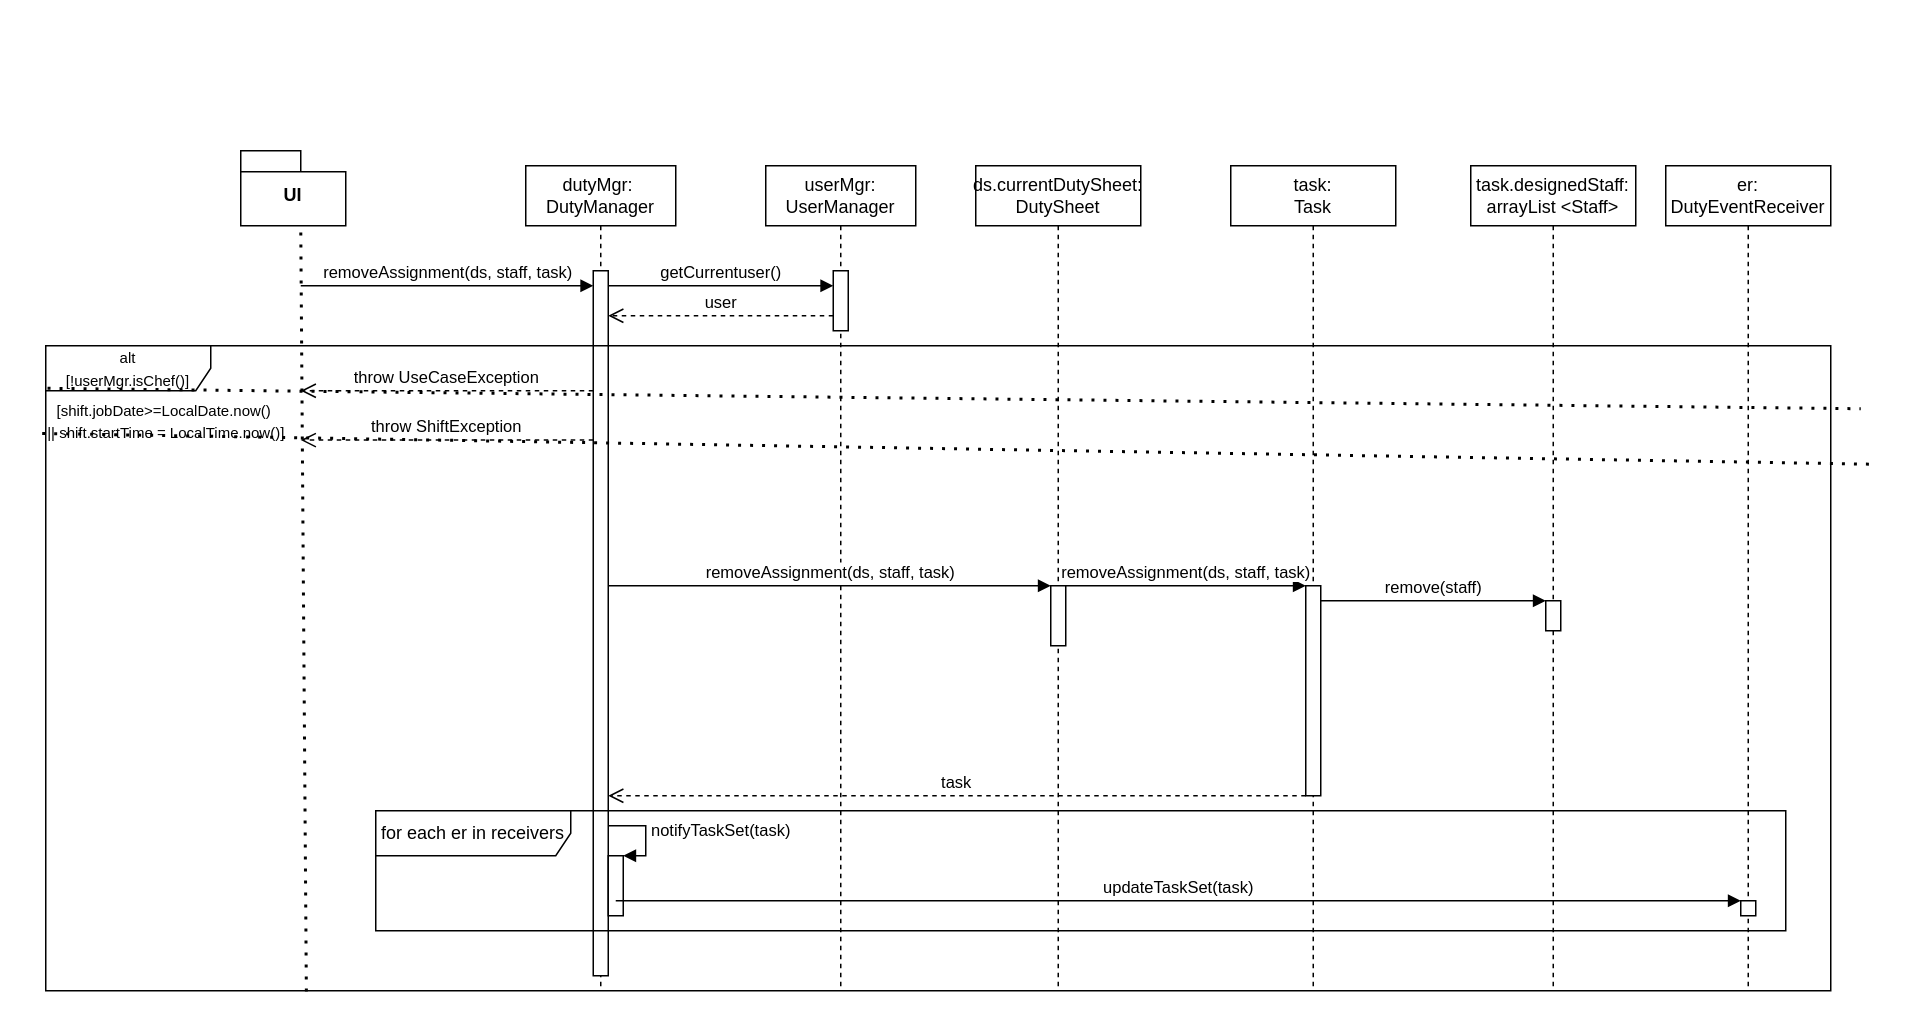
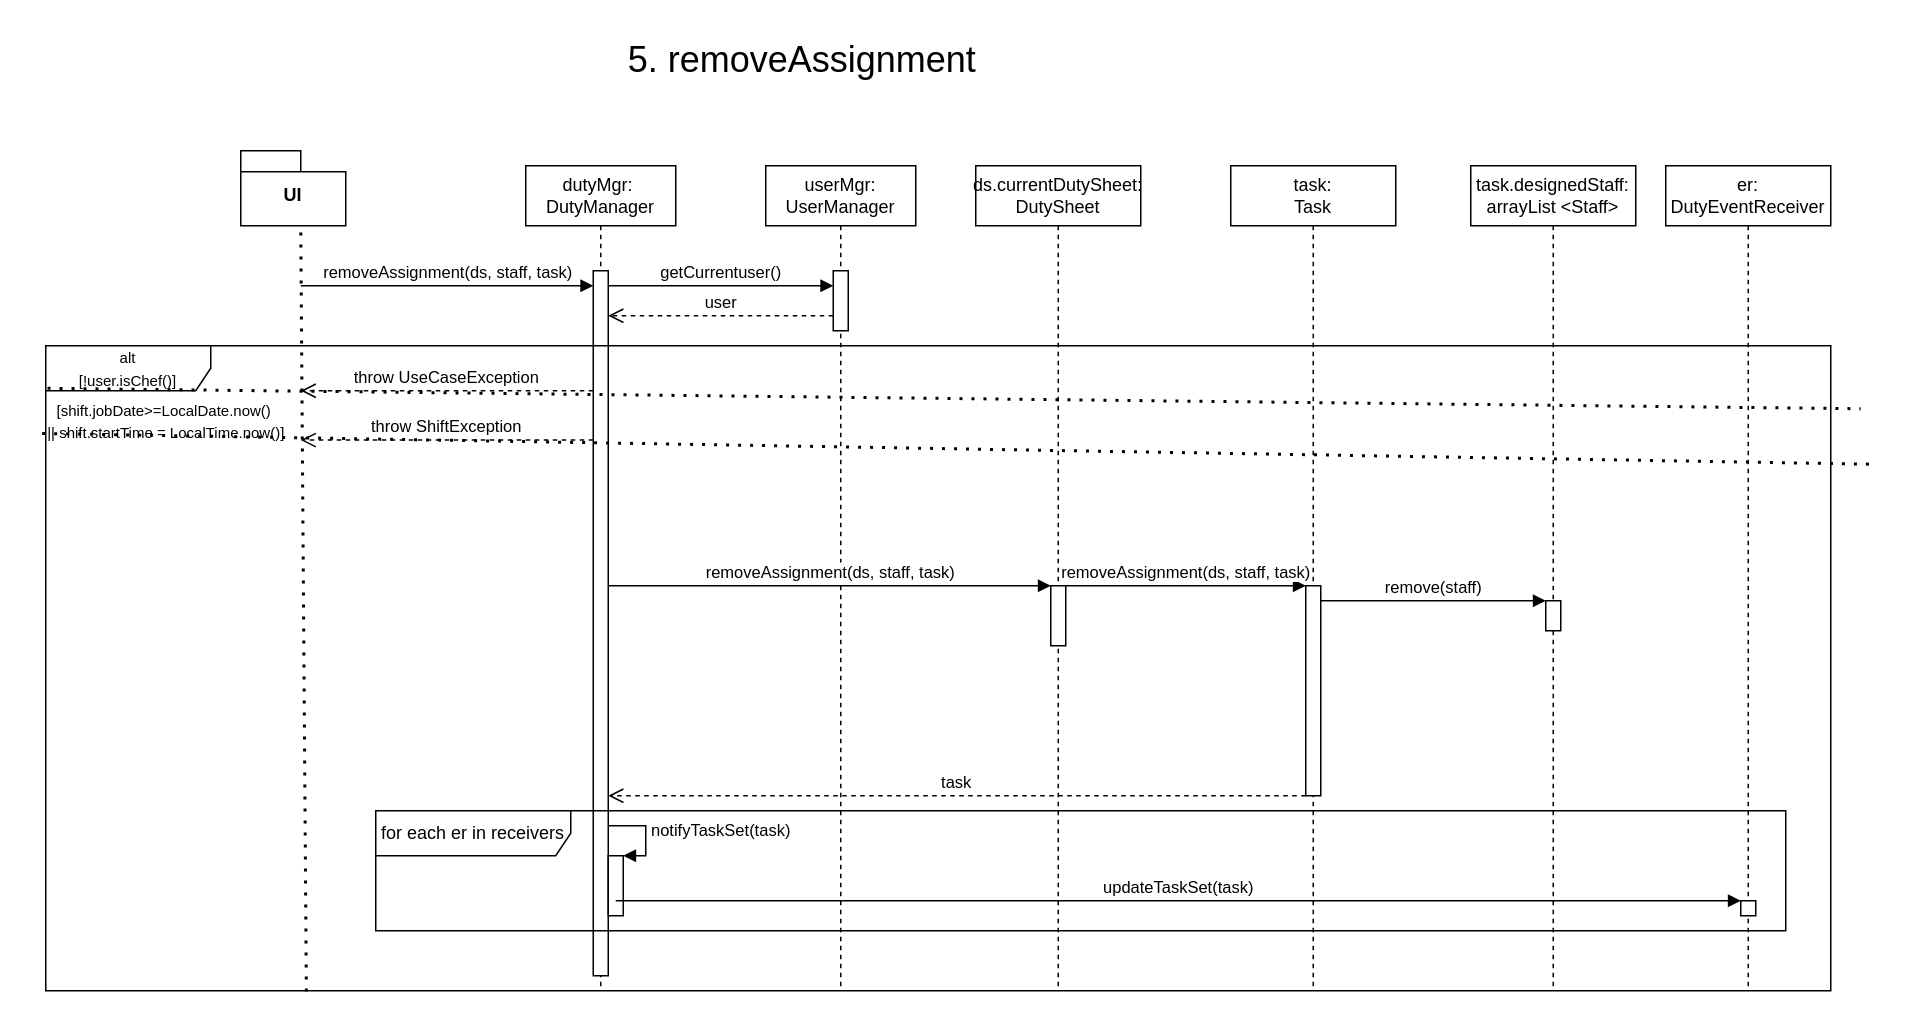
none -> (802, 61)
(128, 368) -> (128, 368)
